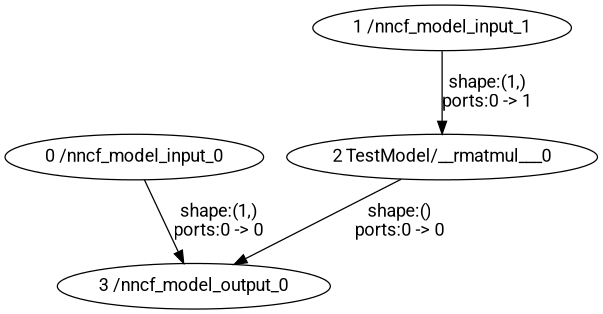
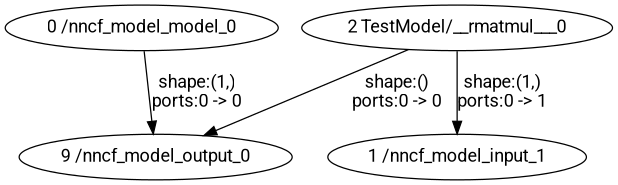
(442, 86) -> (457, 86)
(134, 157) -> (142, 28)
(194, 286) -> (156, 157)
